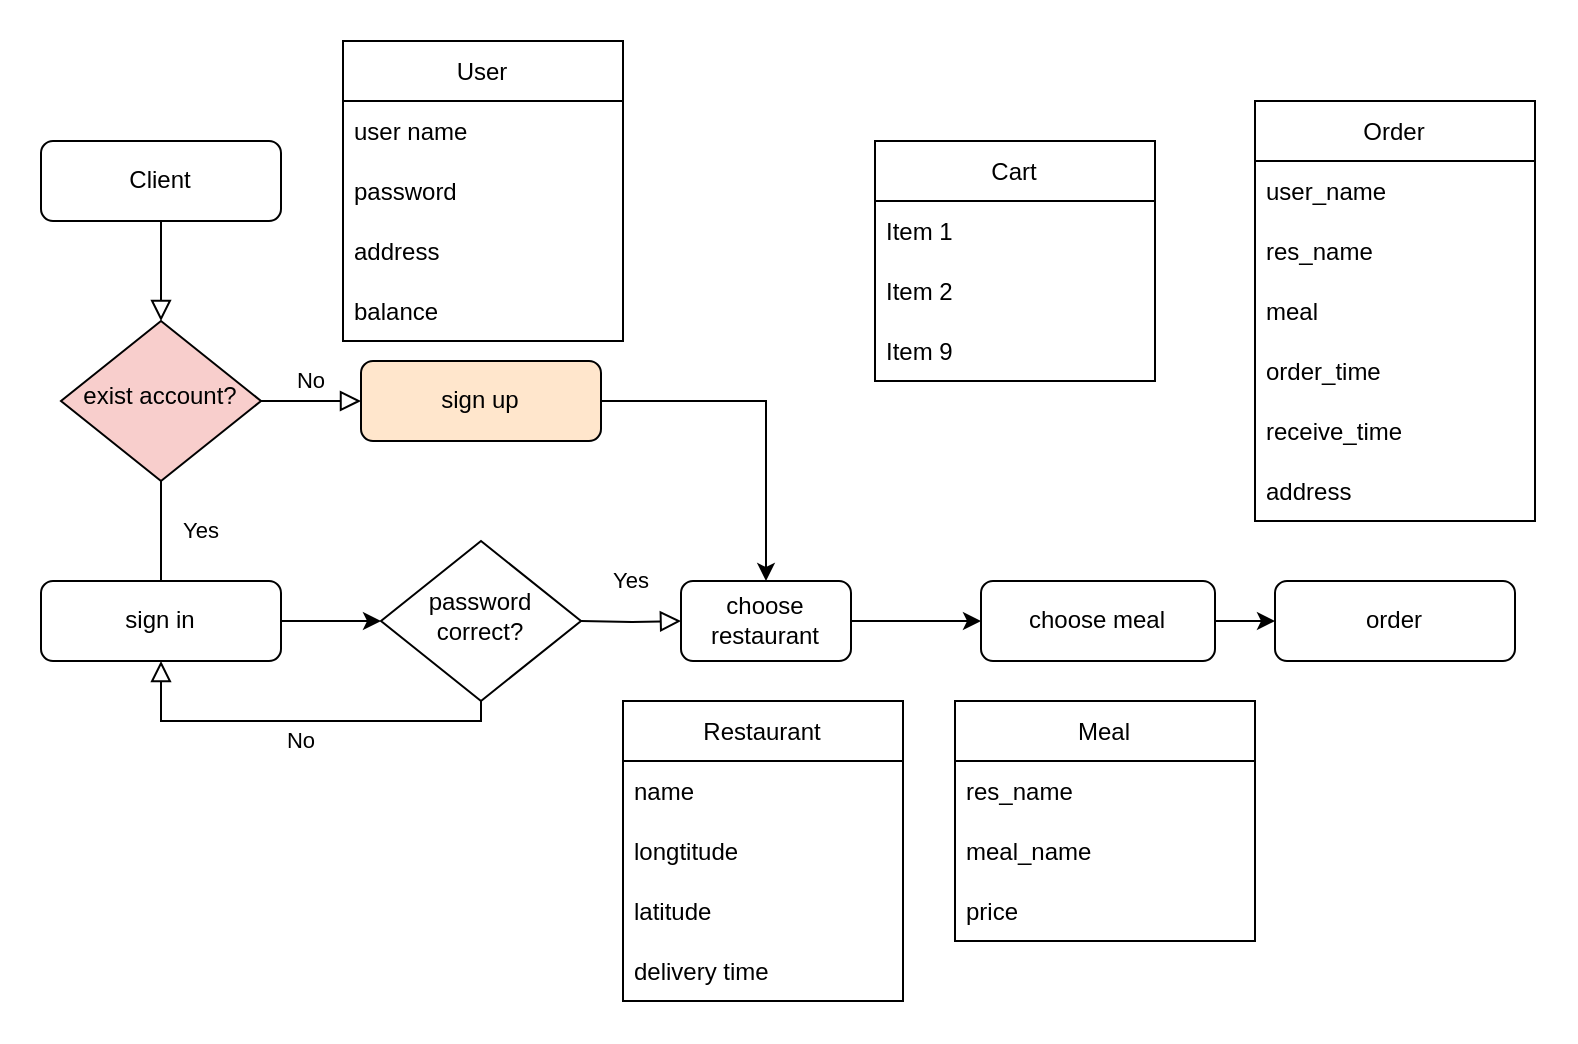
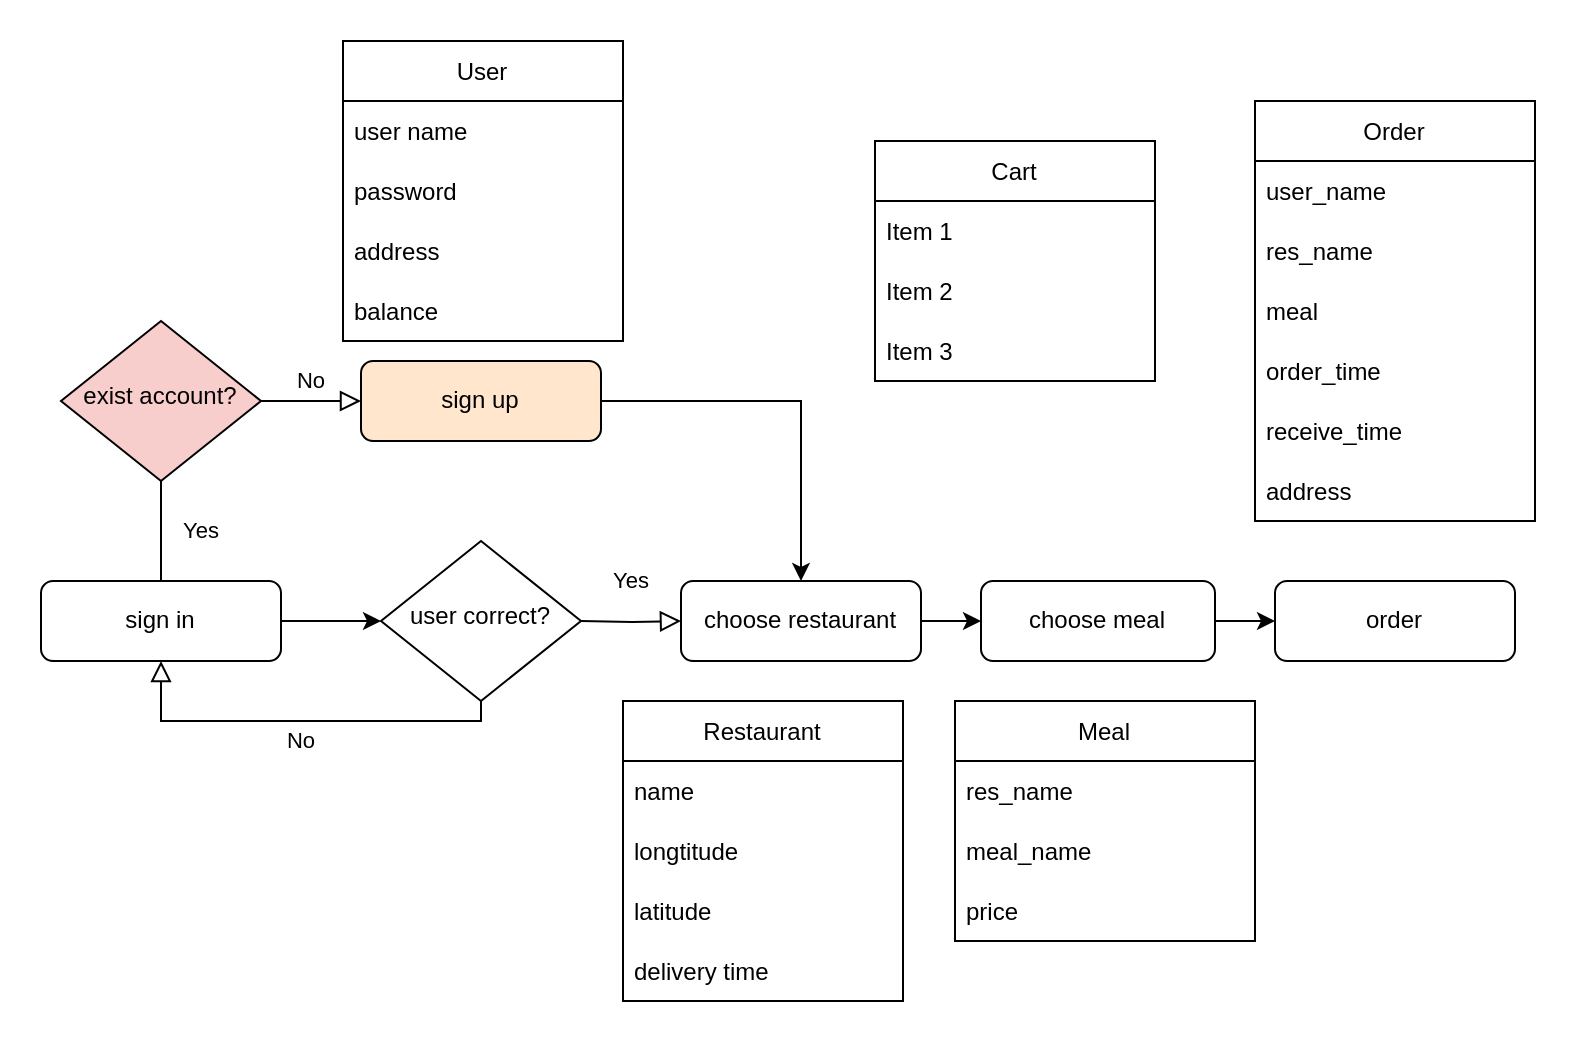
(161, 181) -> none
(161, 260) -> none
(923, 352) -> (923, 352)
(481, 617) -> (481, 617)
(766, 621) -> (801, 621)
